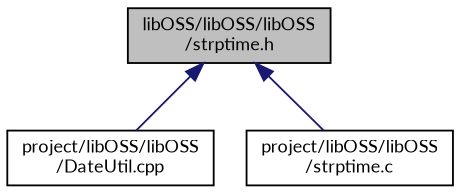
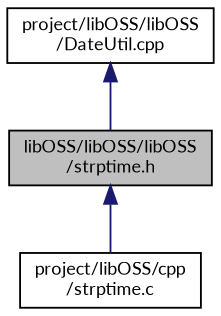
(163, 103) -> (110, 106)
(350, 158) -> (110, 280)
